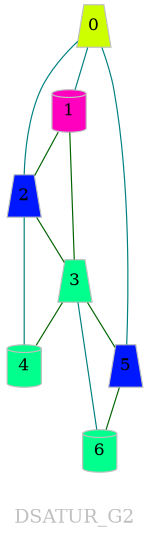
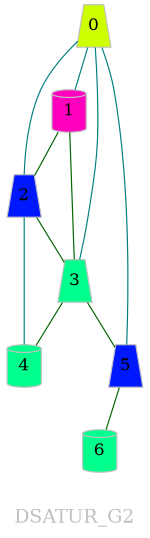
(87, 366) -> (97, 154)
